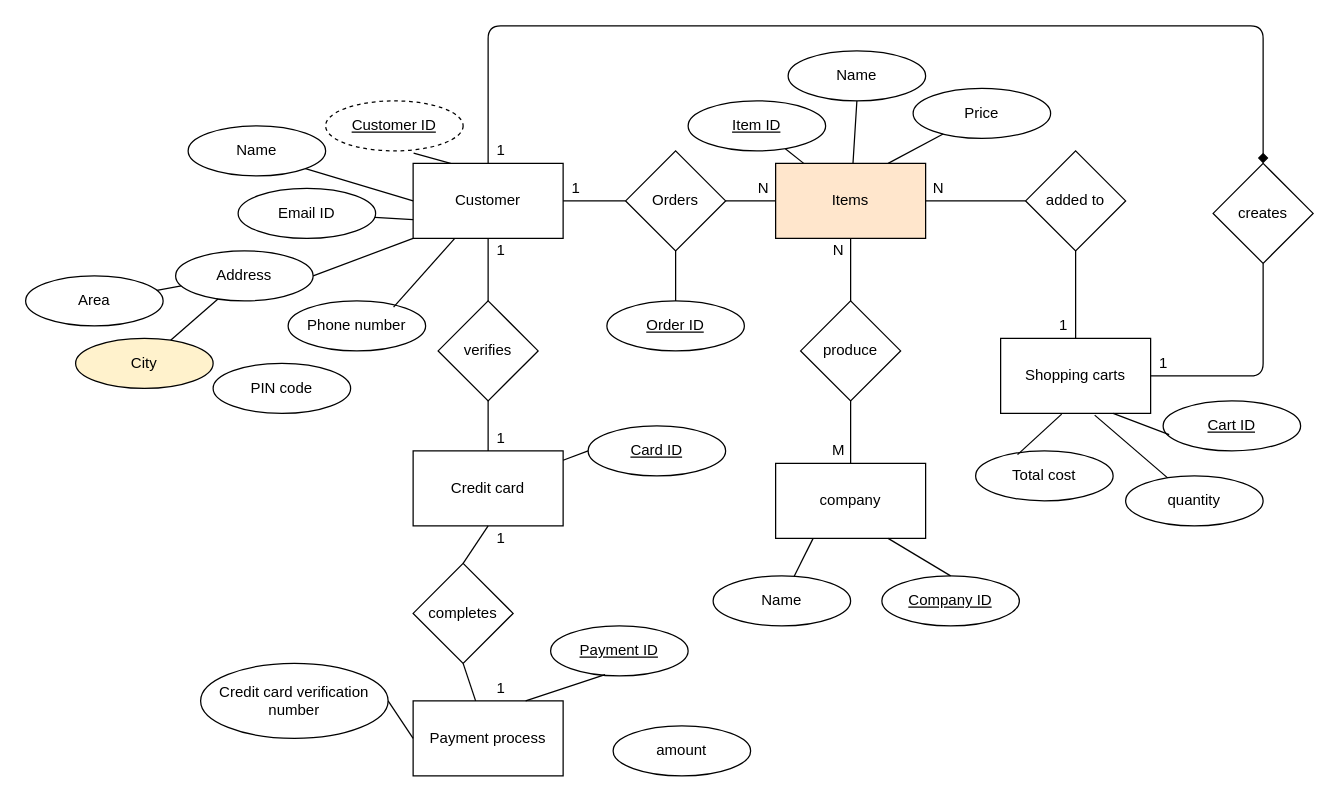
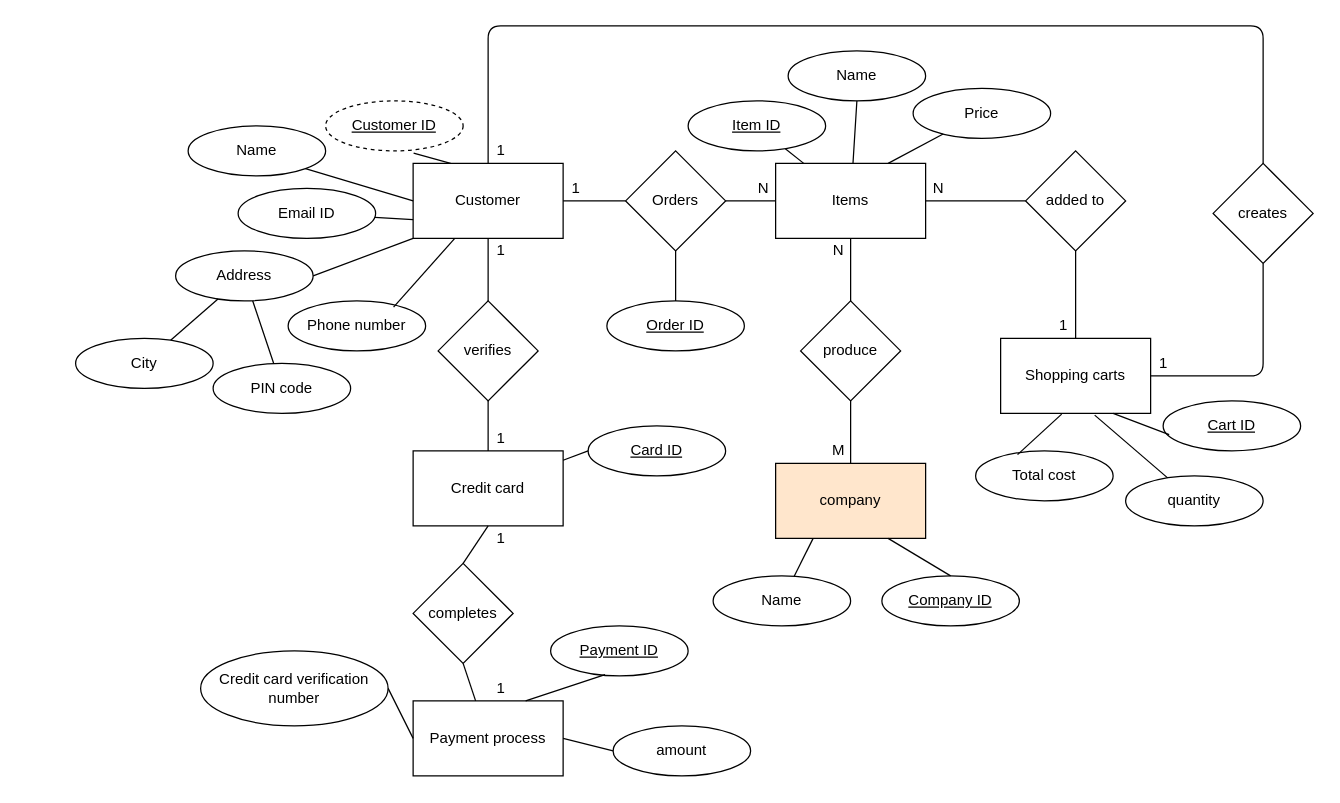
(1263, 152) -> (1263, 157)
(851, 201) -> (851, 201)
(169, 288) -> none
(94, 301) -> none
none -> (263, 332)
(144, 363) -> (144, 363)
(851, 501) -> (851, 501)
(294, 701) -> (294, 688)
none -> (588, 744)
